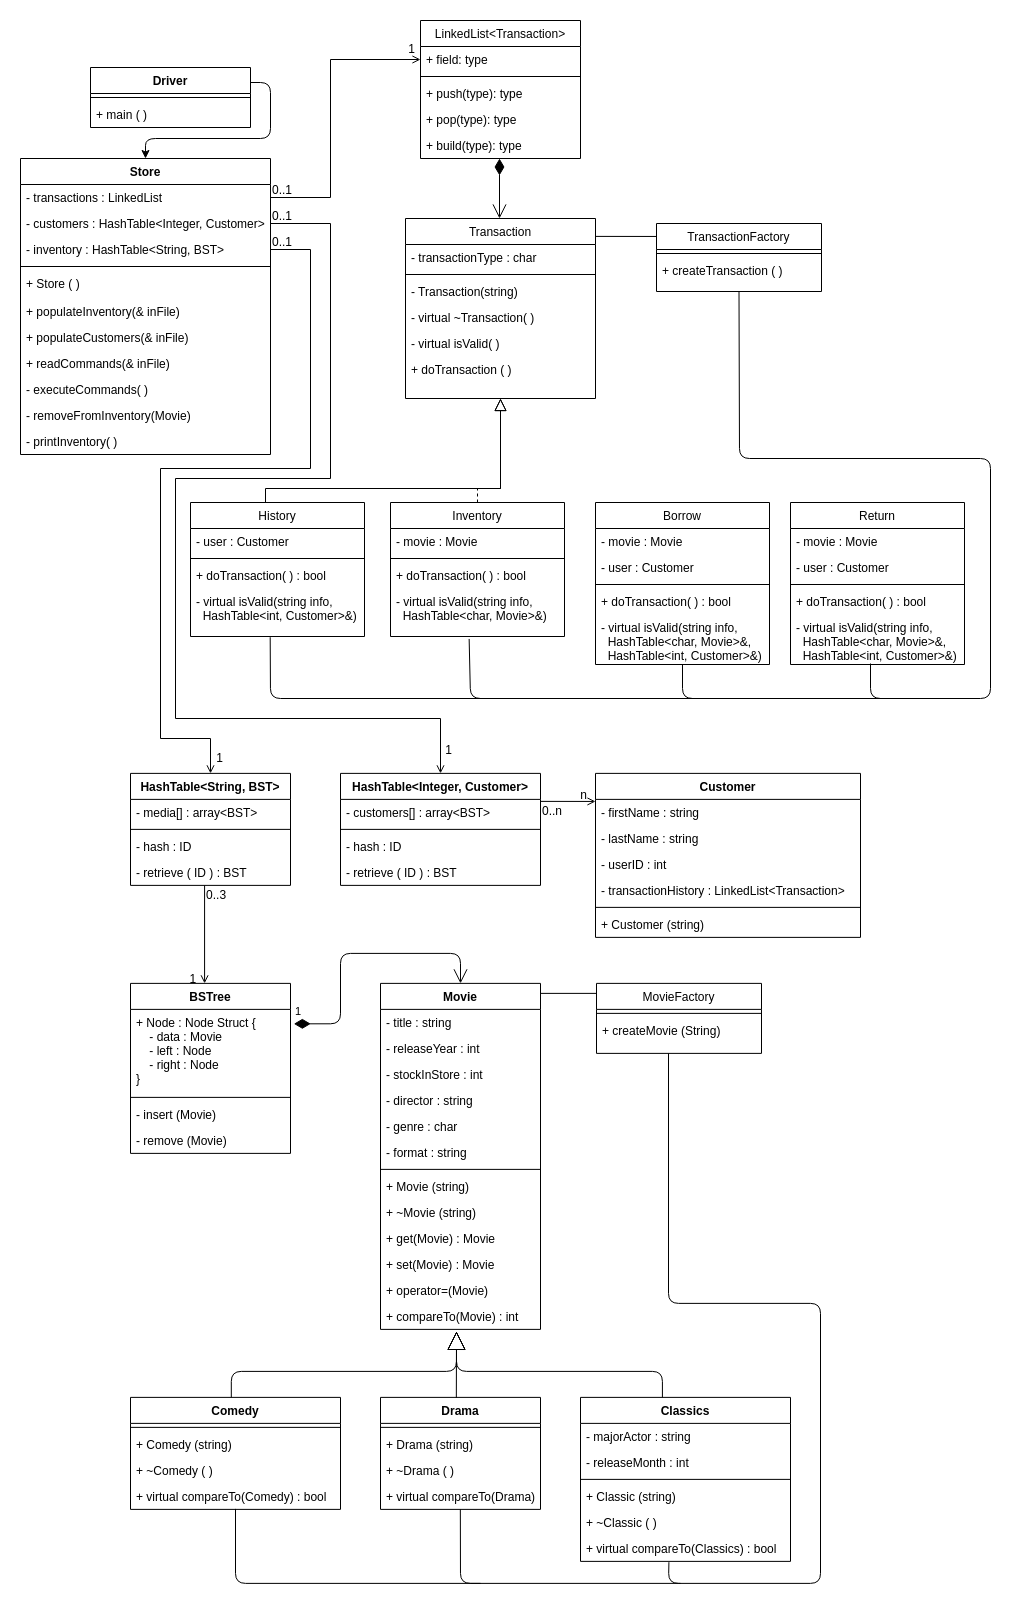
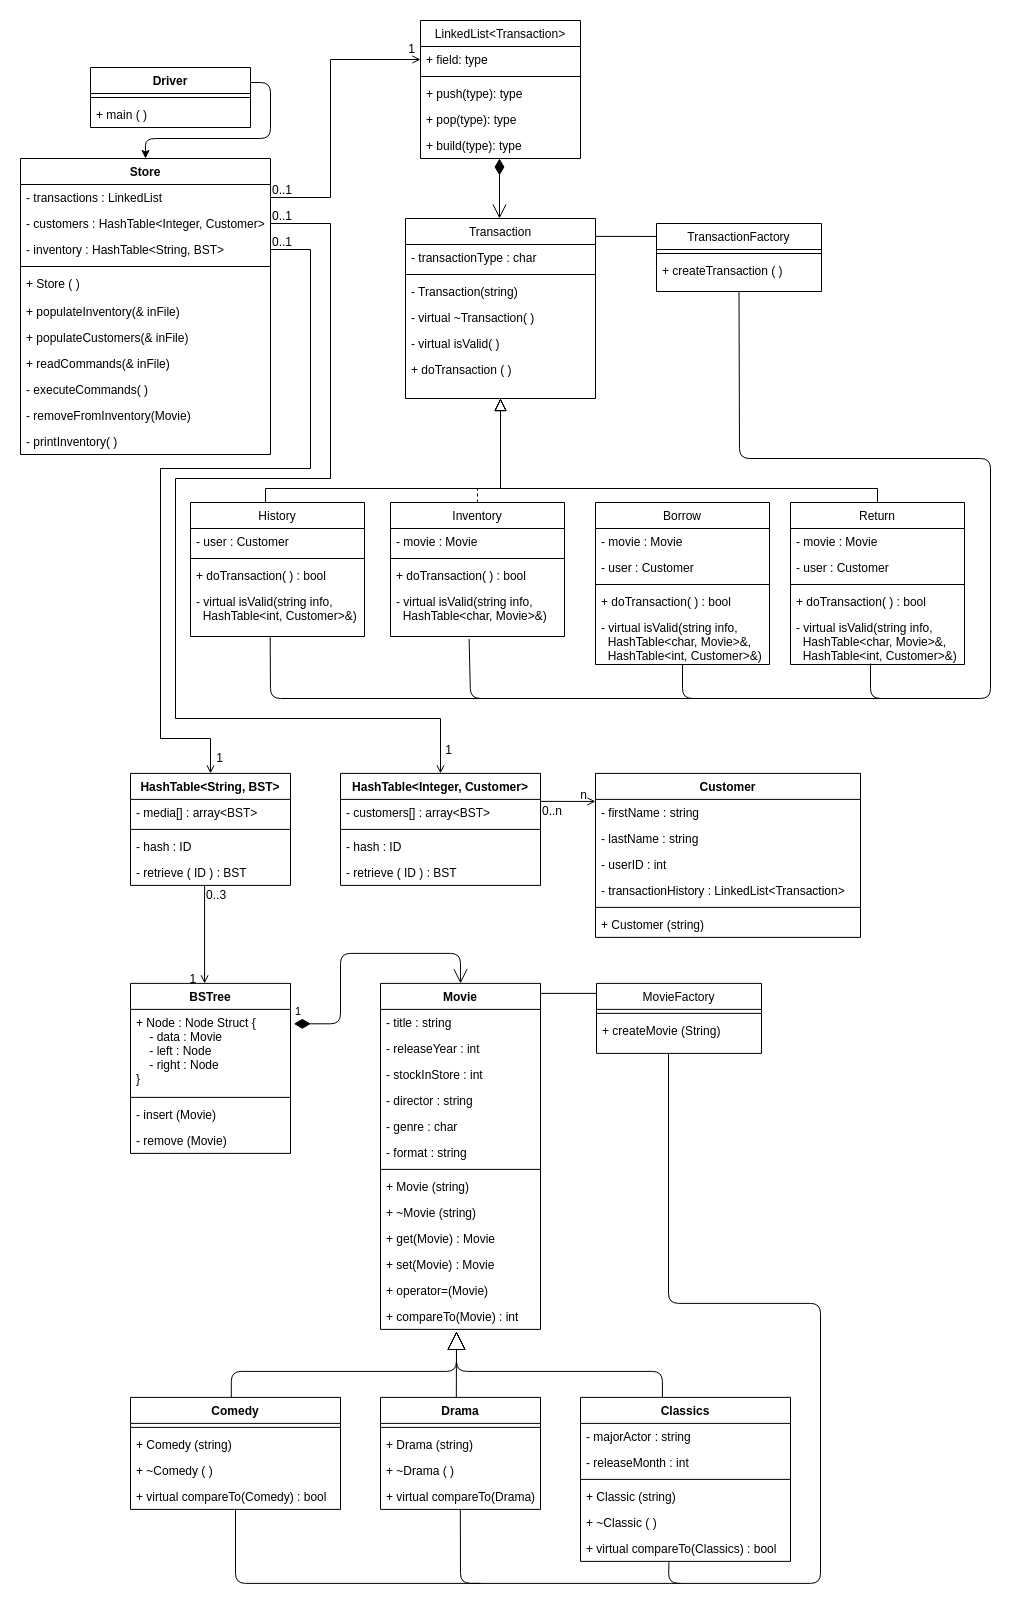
none -> (697, 489)
